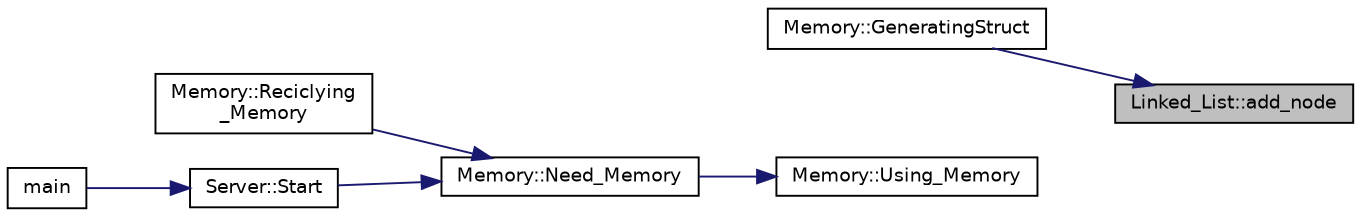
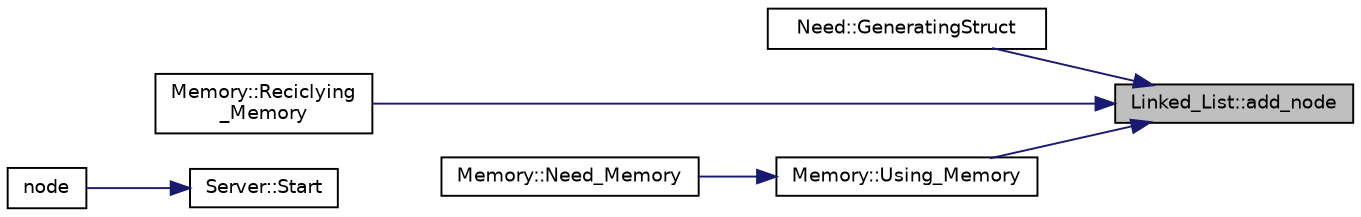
(907, 29) -> (907, 29)
(423, 142) -> (734, 104)
none -> (1061, 142)
(379, 184) -> none
(47, 188) -> (47, 188)
